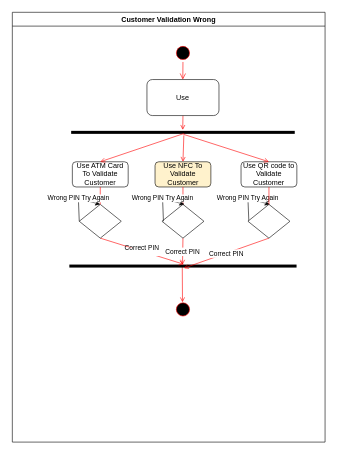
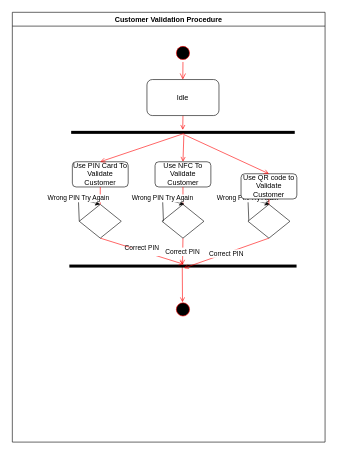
(169, 20) -> (169, 20)
(183, 98) -> (183, 98)
(100, 174) -> (100, 174)
(183, 174) -> (183, 174)
(269, 174) -> (269, 186)
